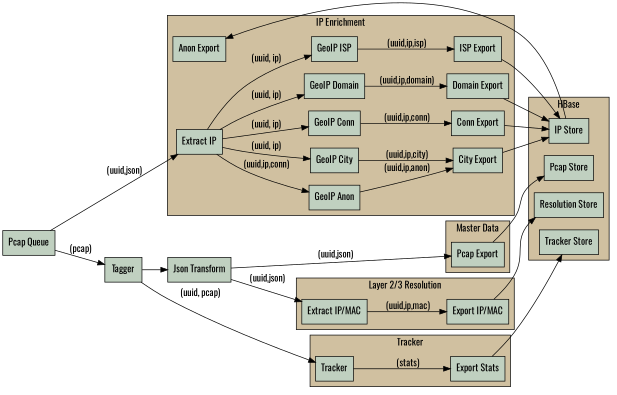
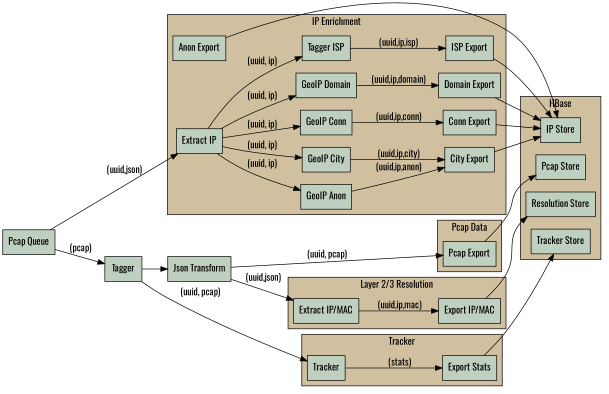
(426, 5) -> (415, 4)
(334, 49) -> (326, 48)
(266, 165) -> (262, 164)
(478, 229) -> (470, 228)
(334, 255) -> (326, 255)
